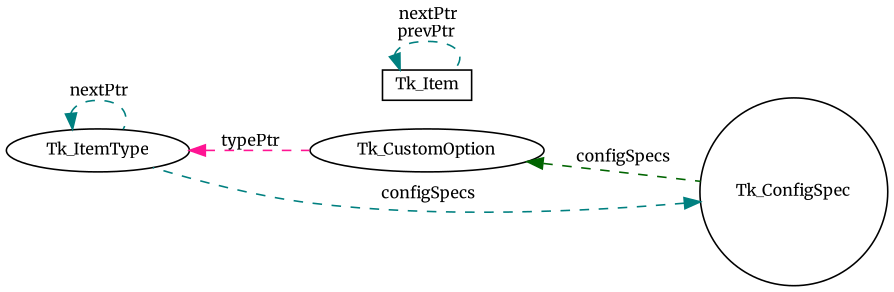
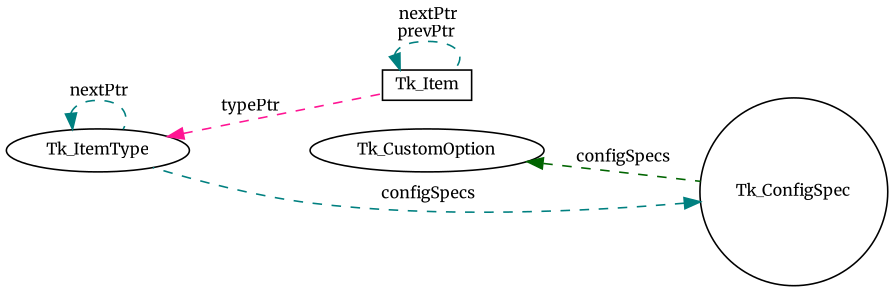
(257, 150) -> (283, 114)
